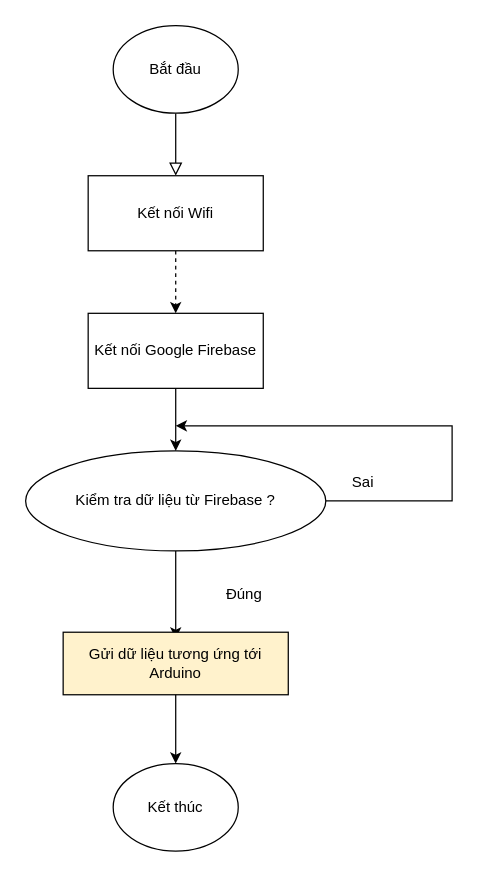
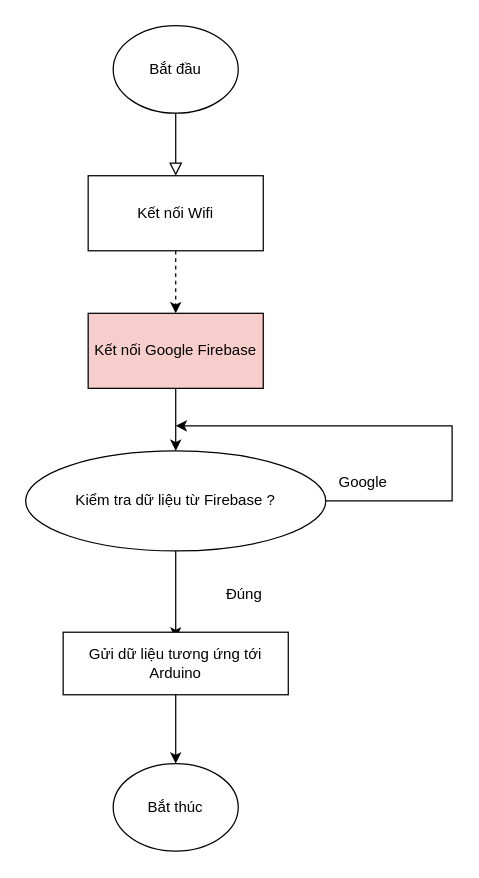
(176, 351) -> (176, 351)
(363, 482) -> (363, 482)
(176, 663) -> (176, 663)
(176, 807) -> (176, 807)
